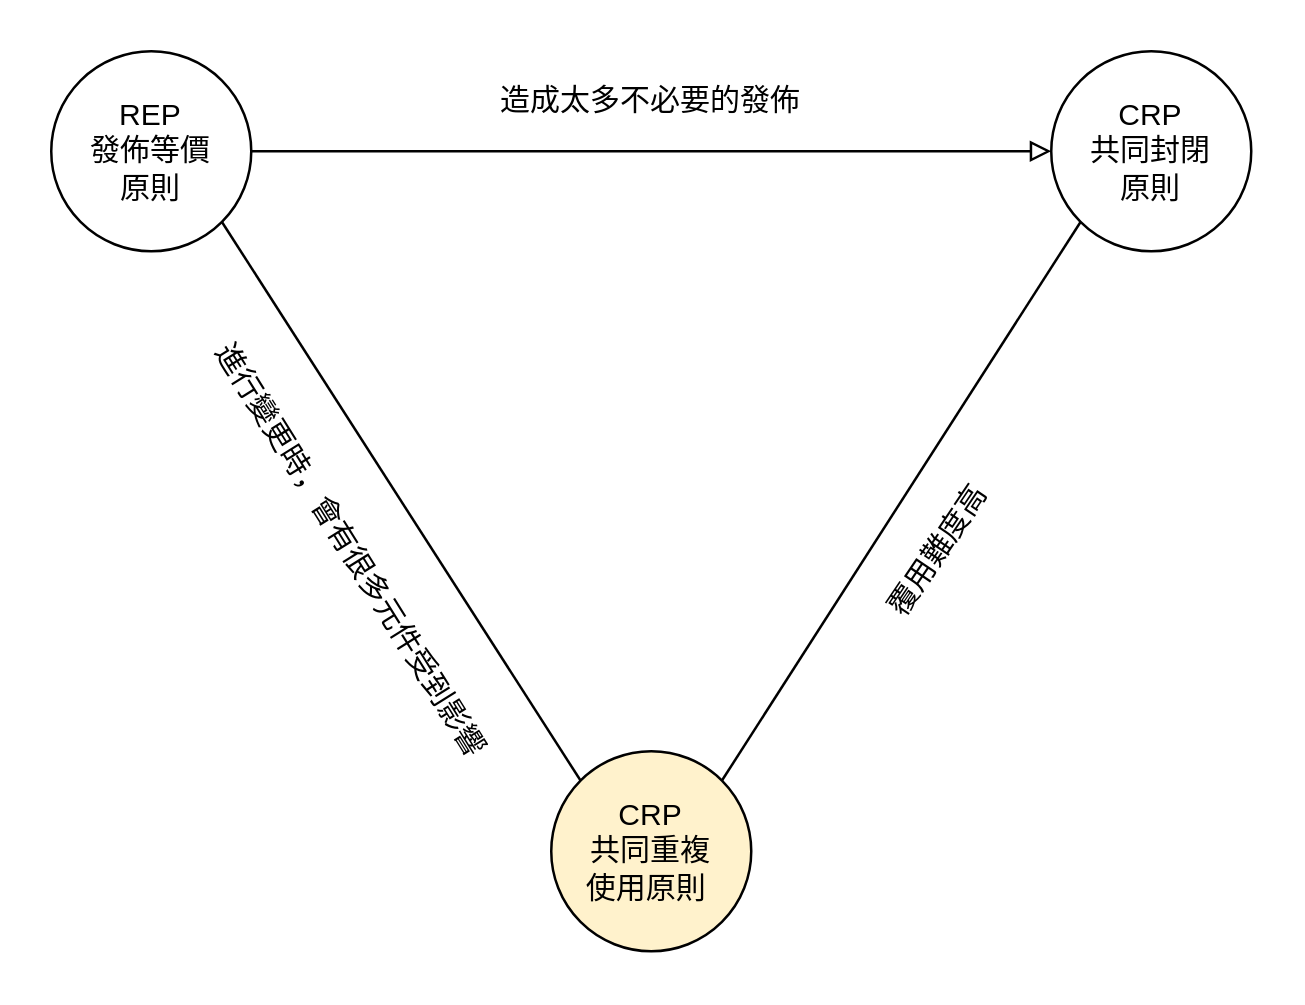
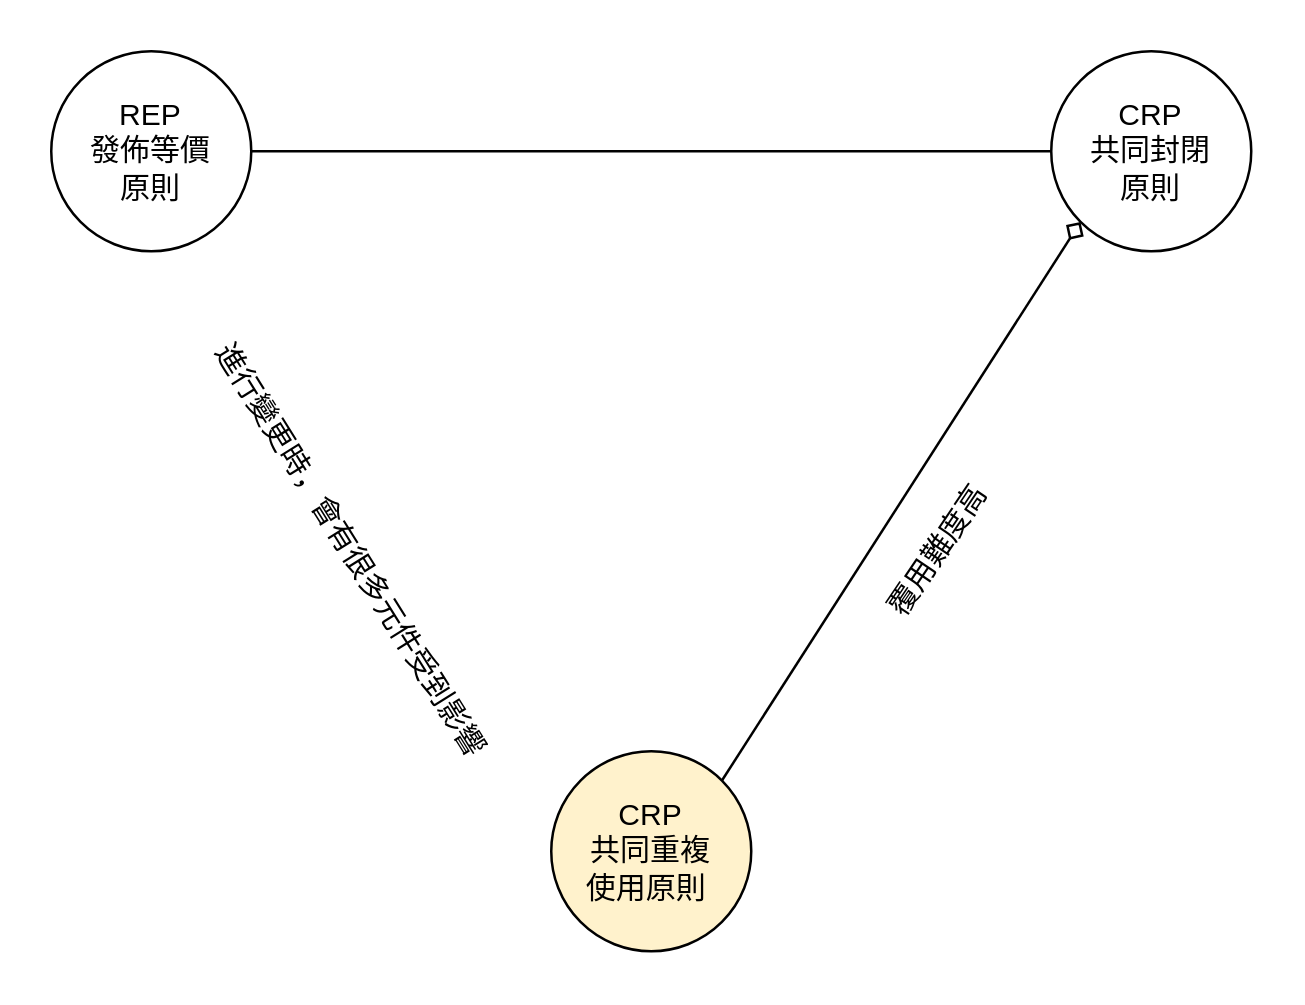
(651, 101) -> none
(1029, 151) -> (1038, 151)
(1075, 231) -> (1070, 239)
(401, 501) -> none
